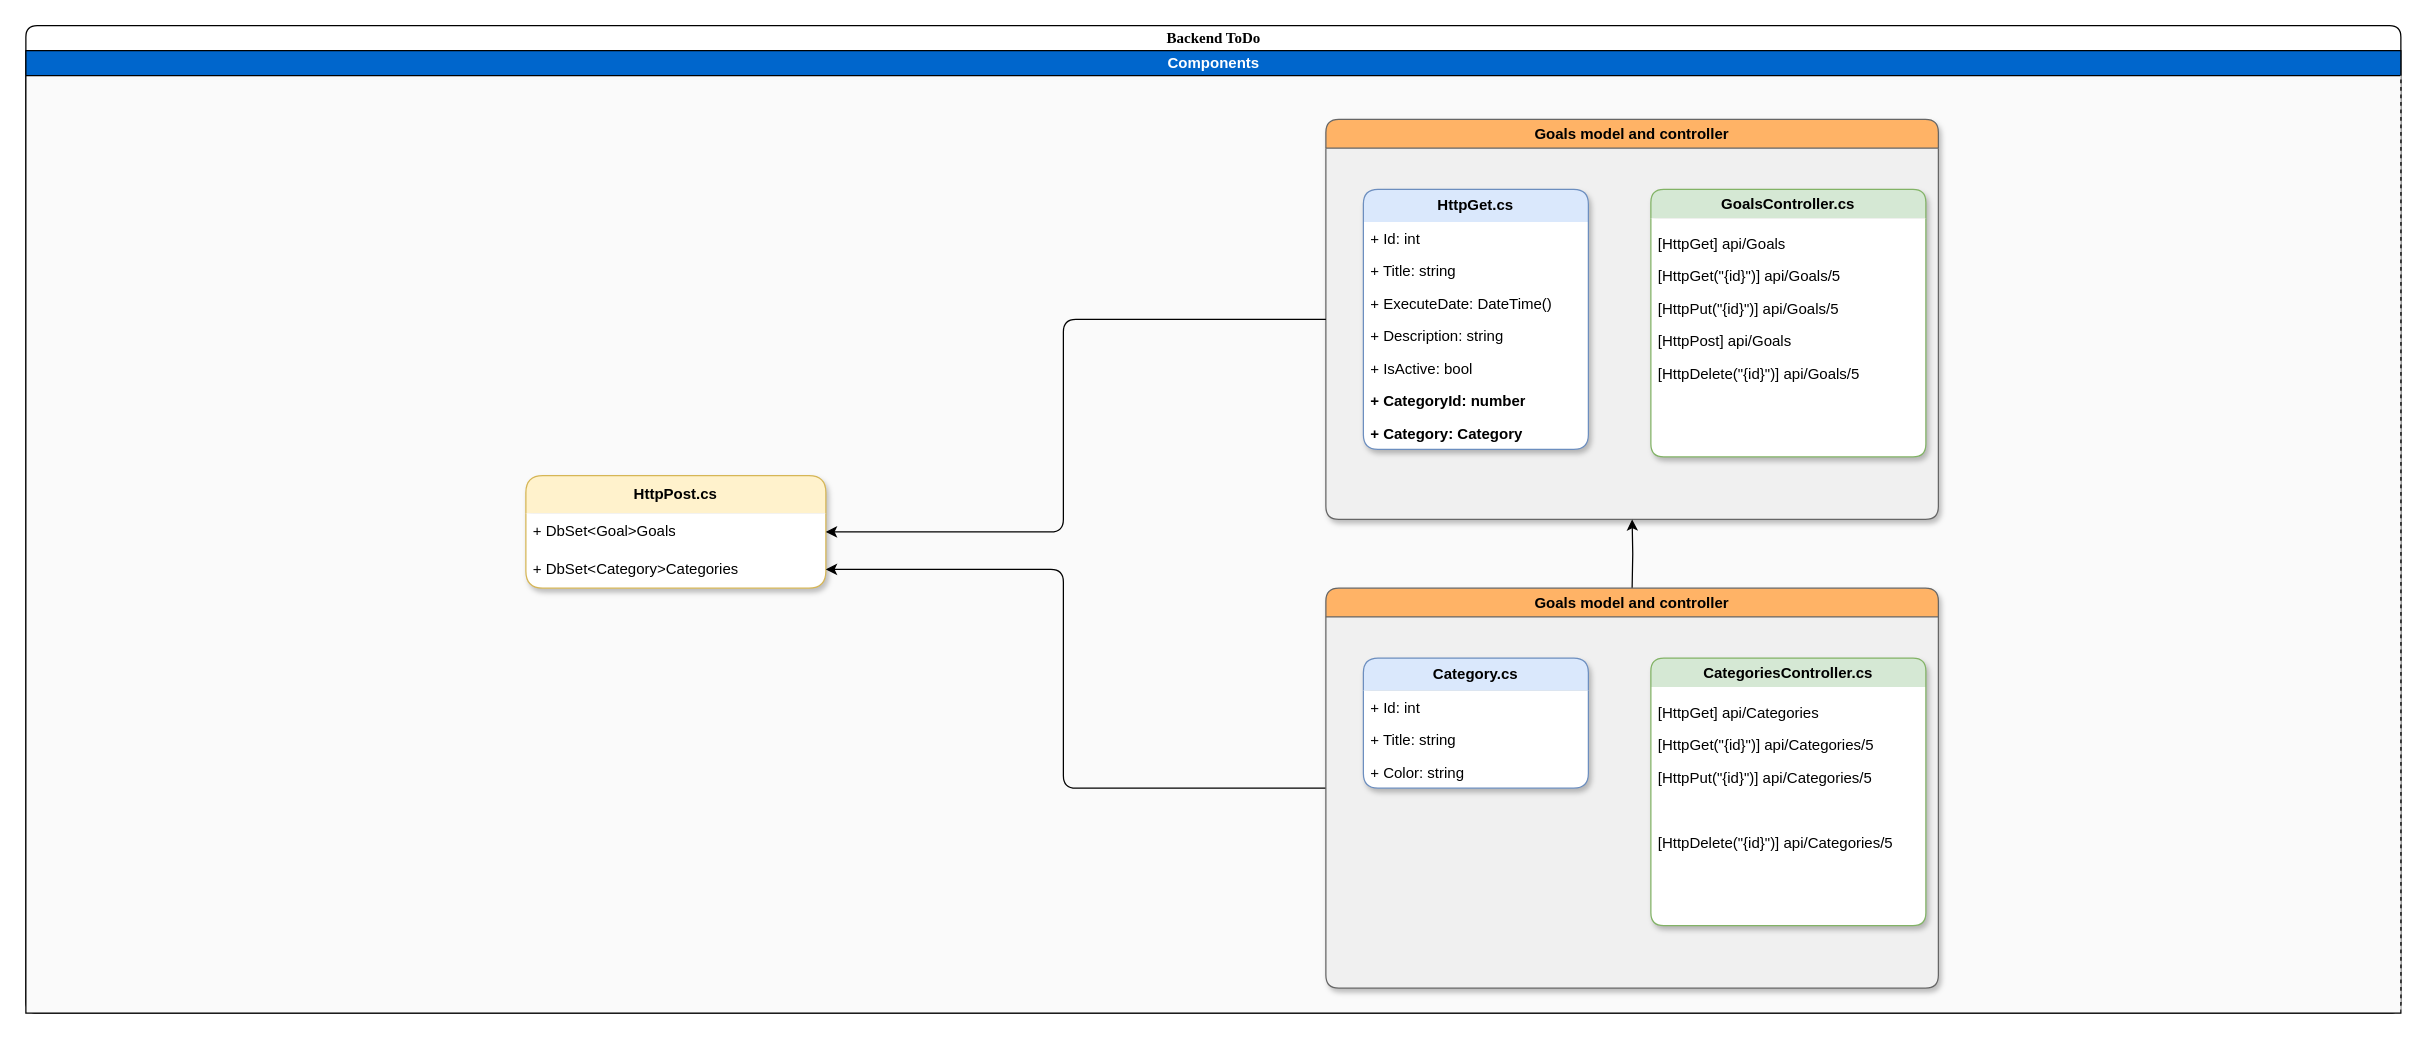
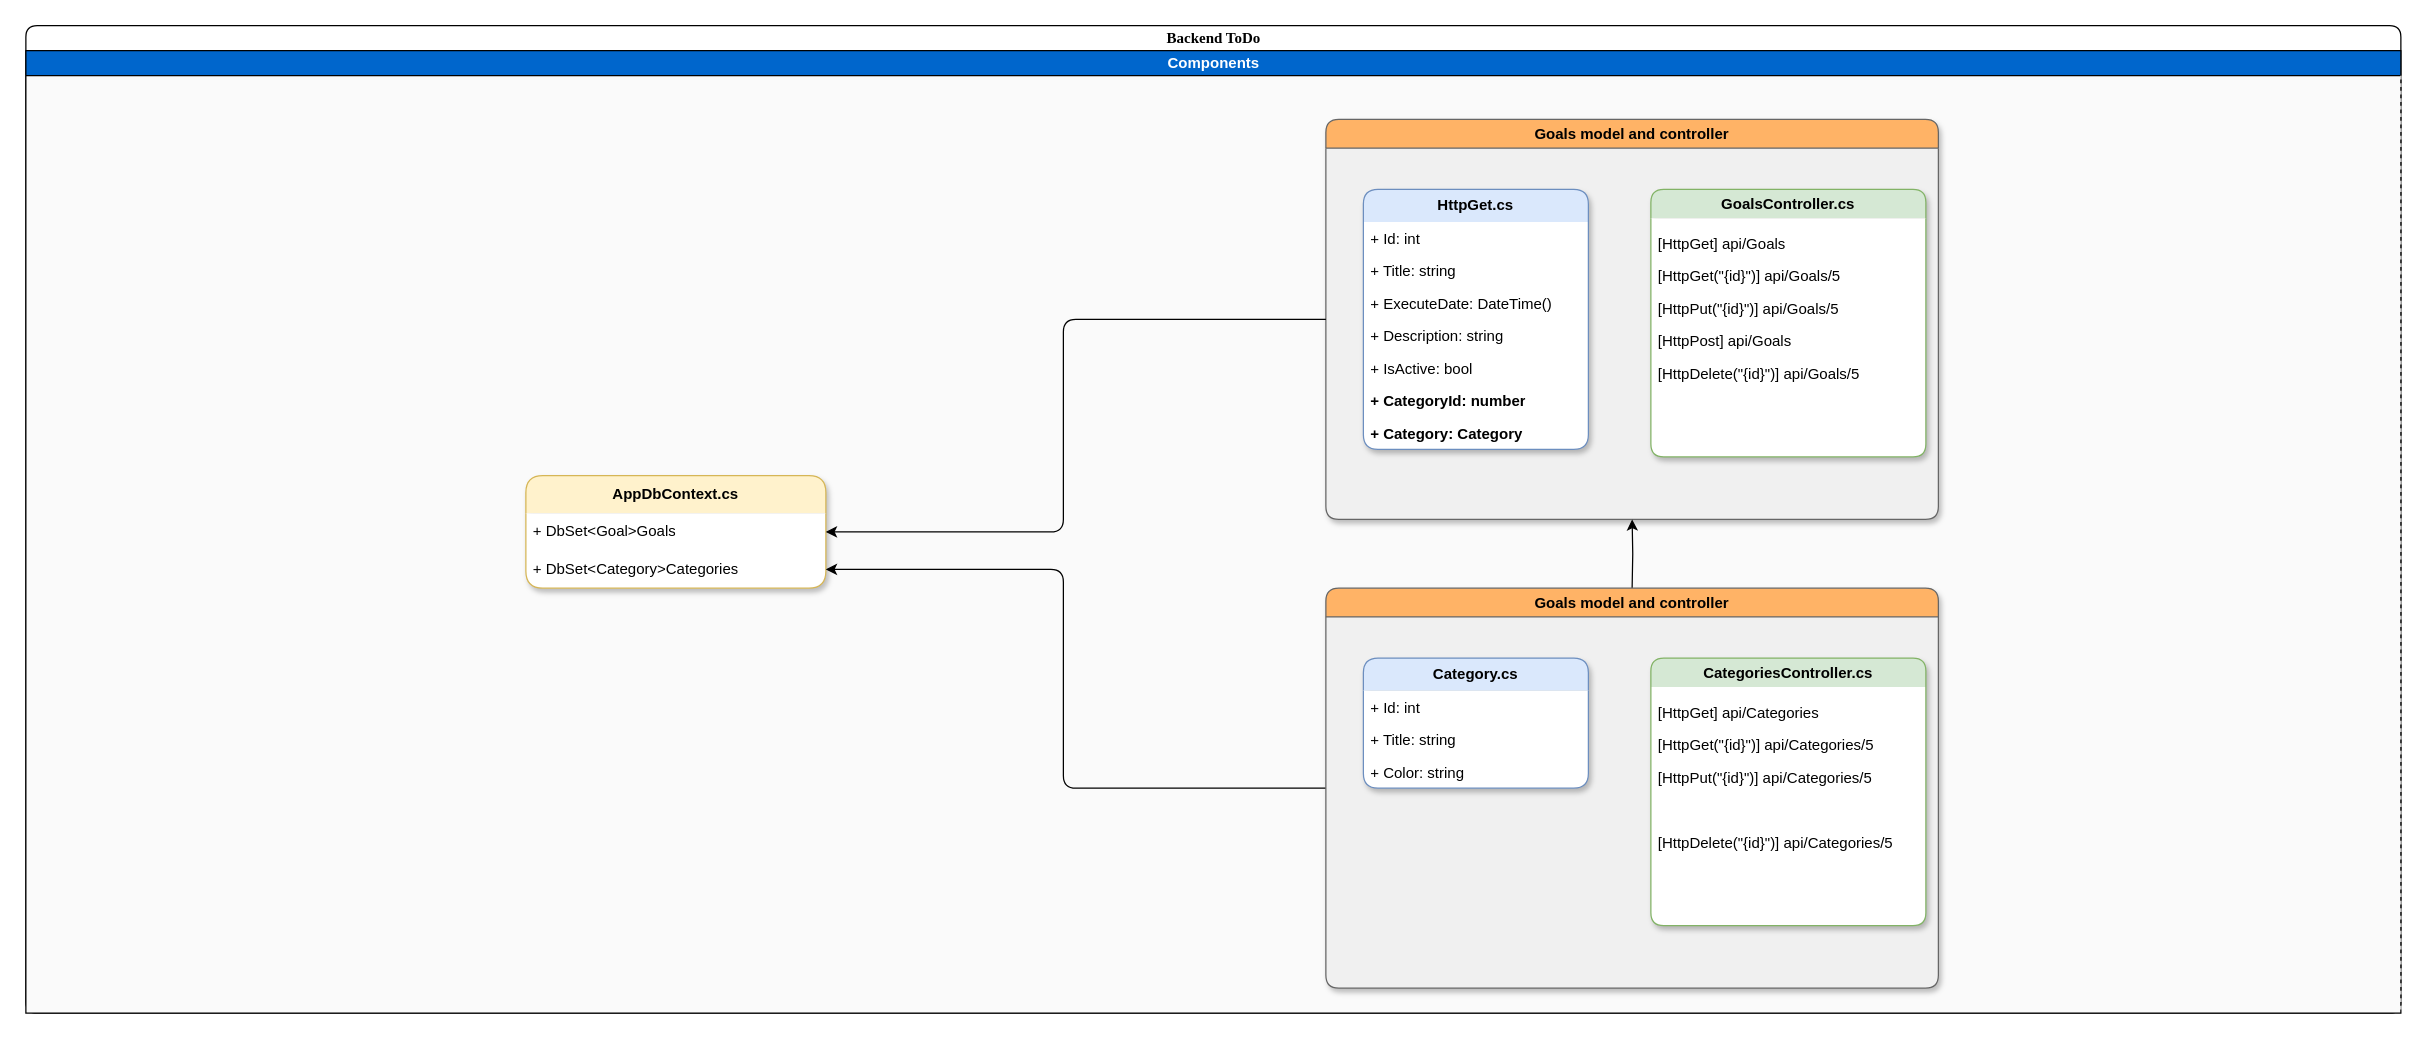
(676, 494) -> (676, 494)
